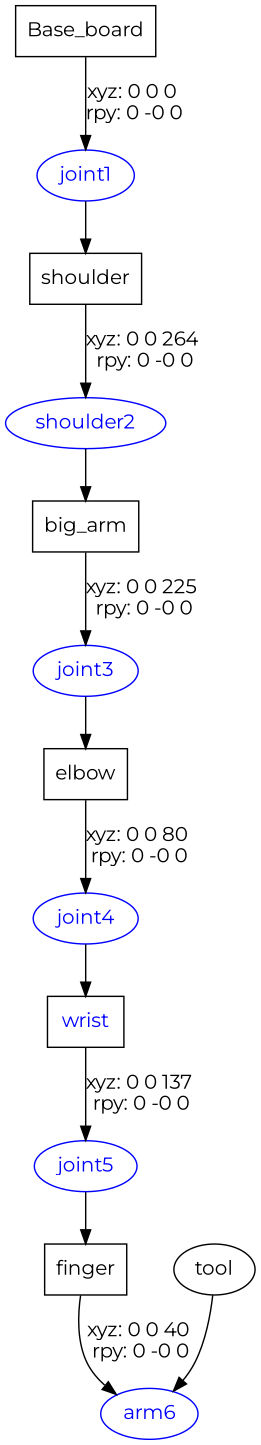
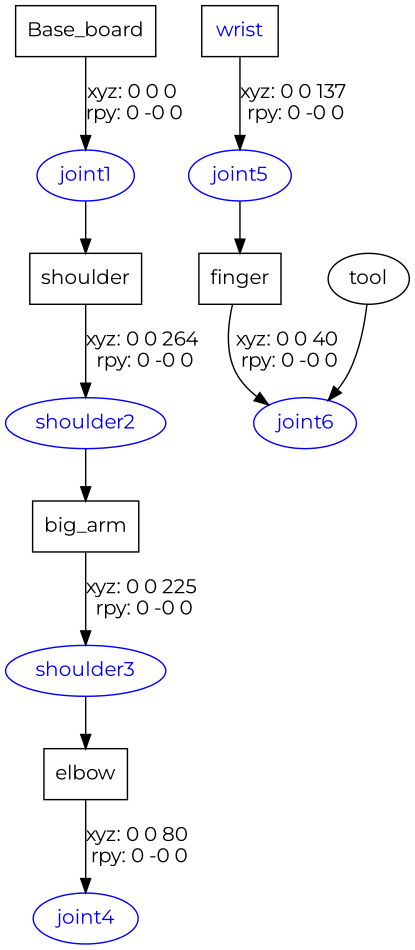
(86, 671) -> (86, 671)
(86, 963) -> none
(149, 1414) -> (305, 423)
